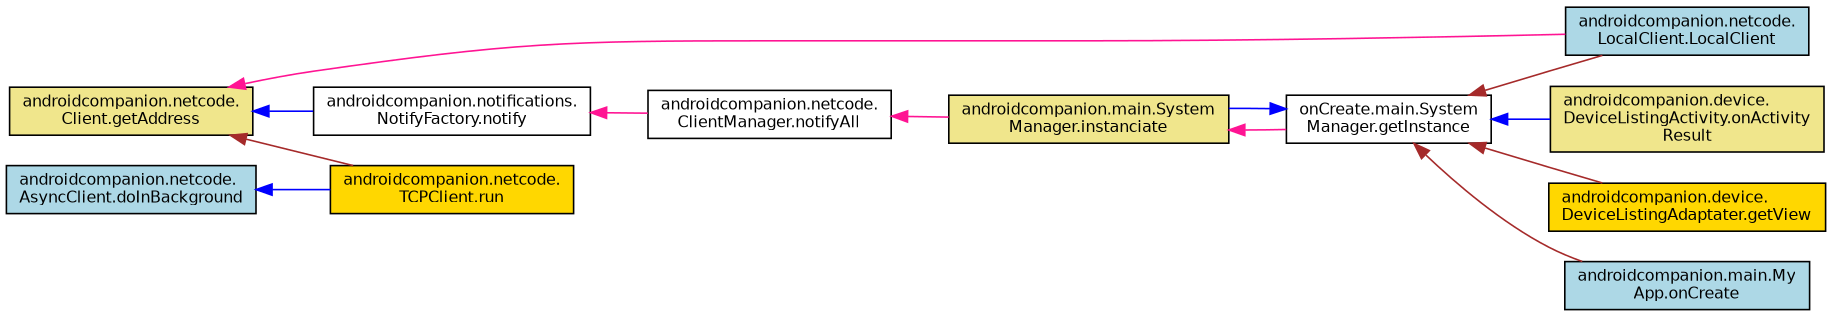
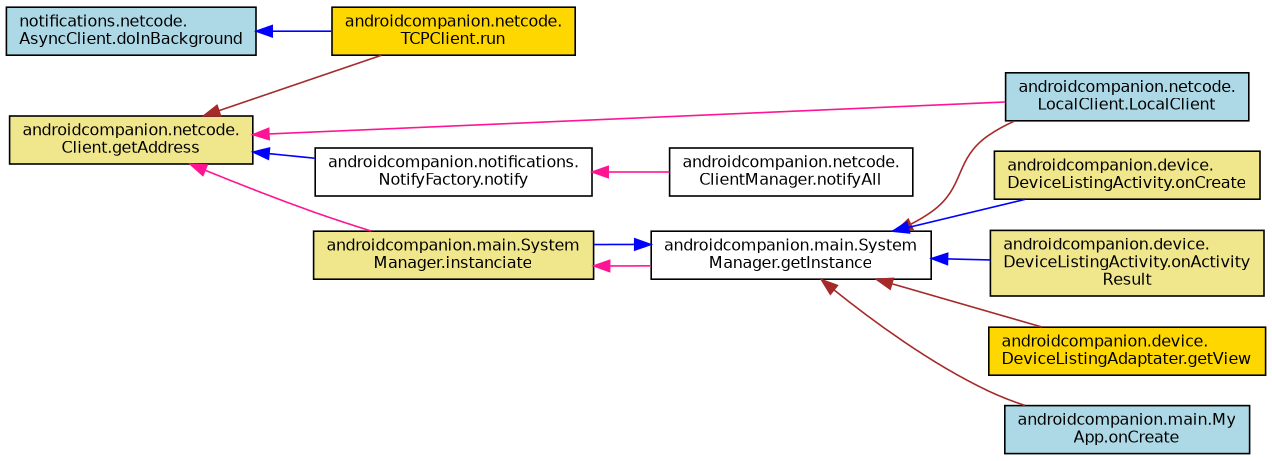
(928, 117) -> (288, 203)
(1389, 119) -> (791, 255)
none -> (1127, 175)
(131, 190) -> (131, 31)
